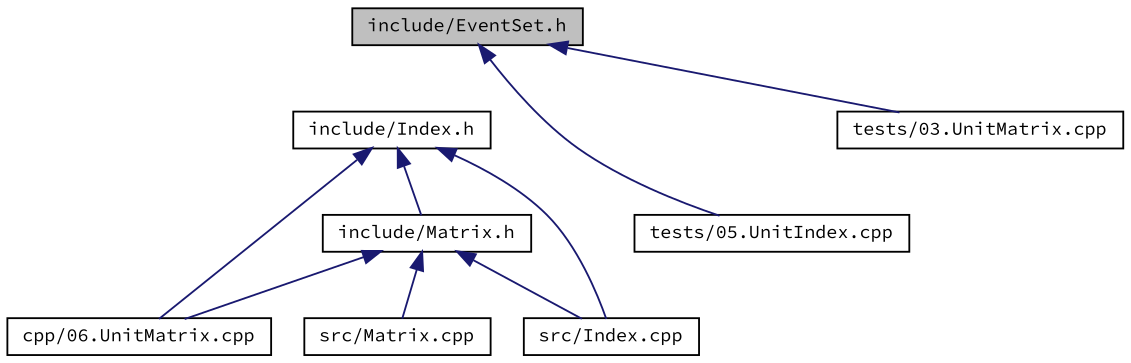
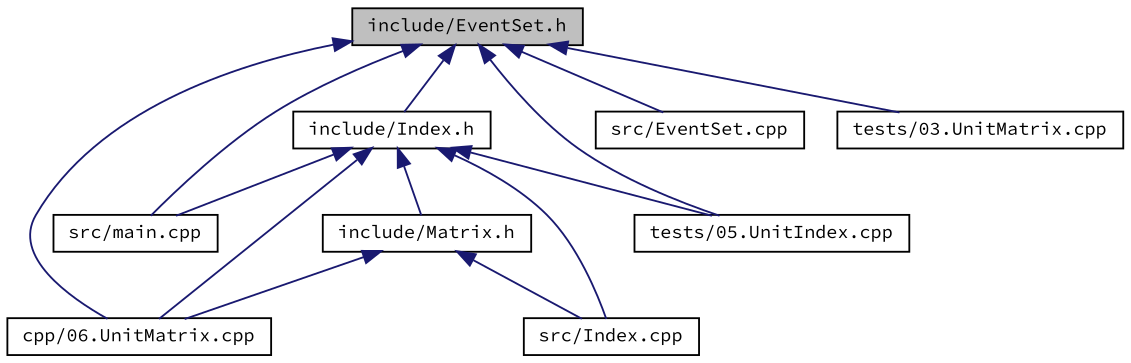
none -> (424, 86)
none -> (700, 130)
none -> (108, 137)
none -> (591, 184)
none -> (136, 233)
(397, 337) -> none
